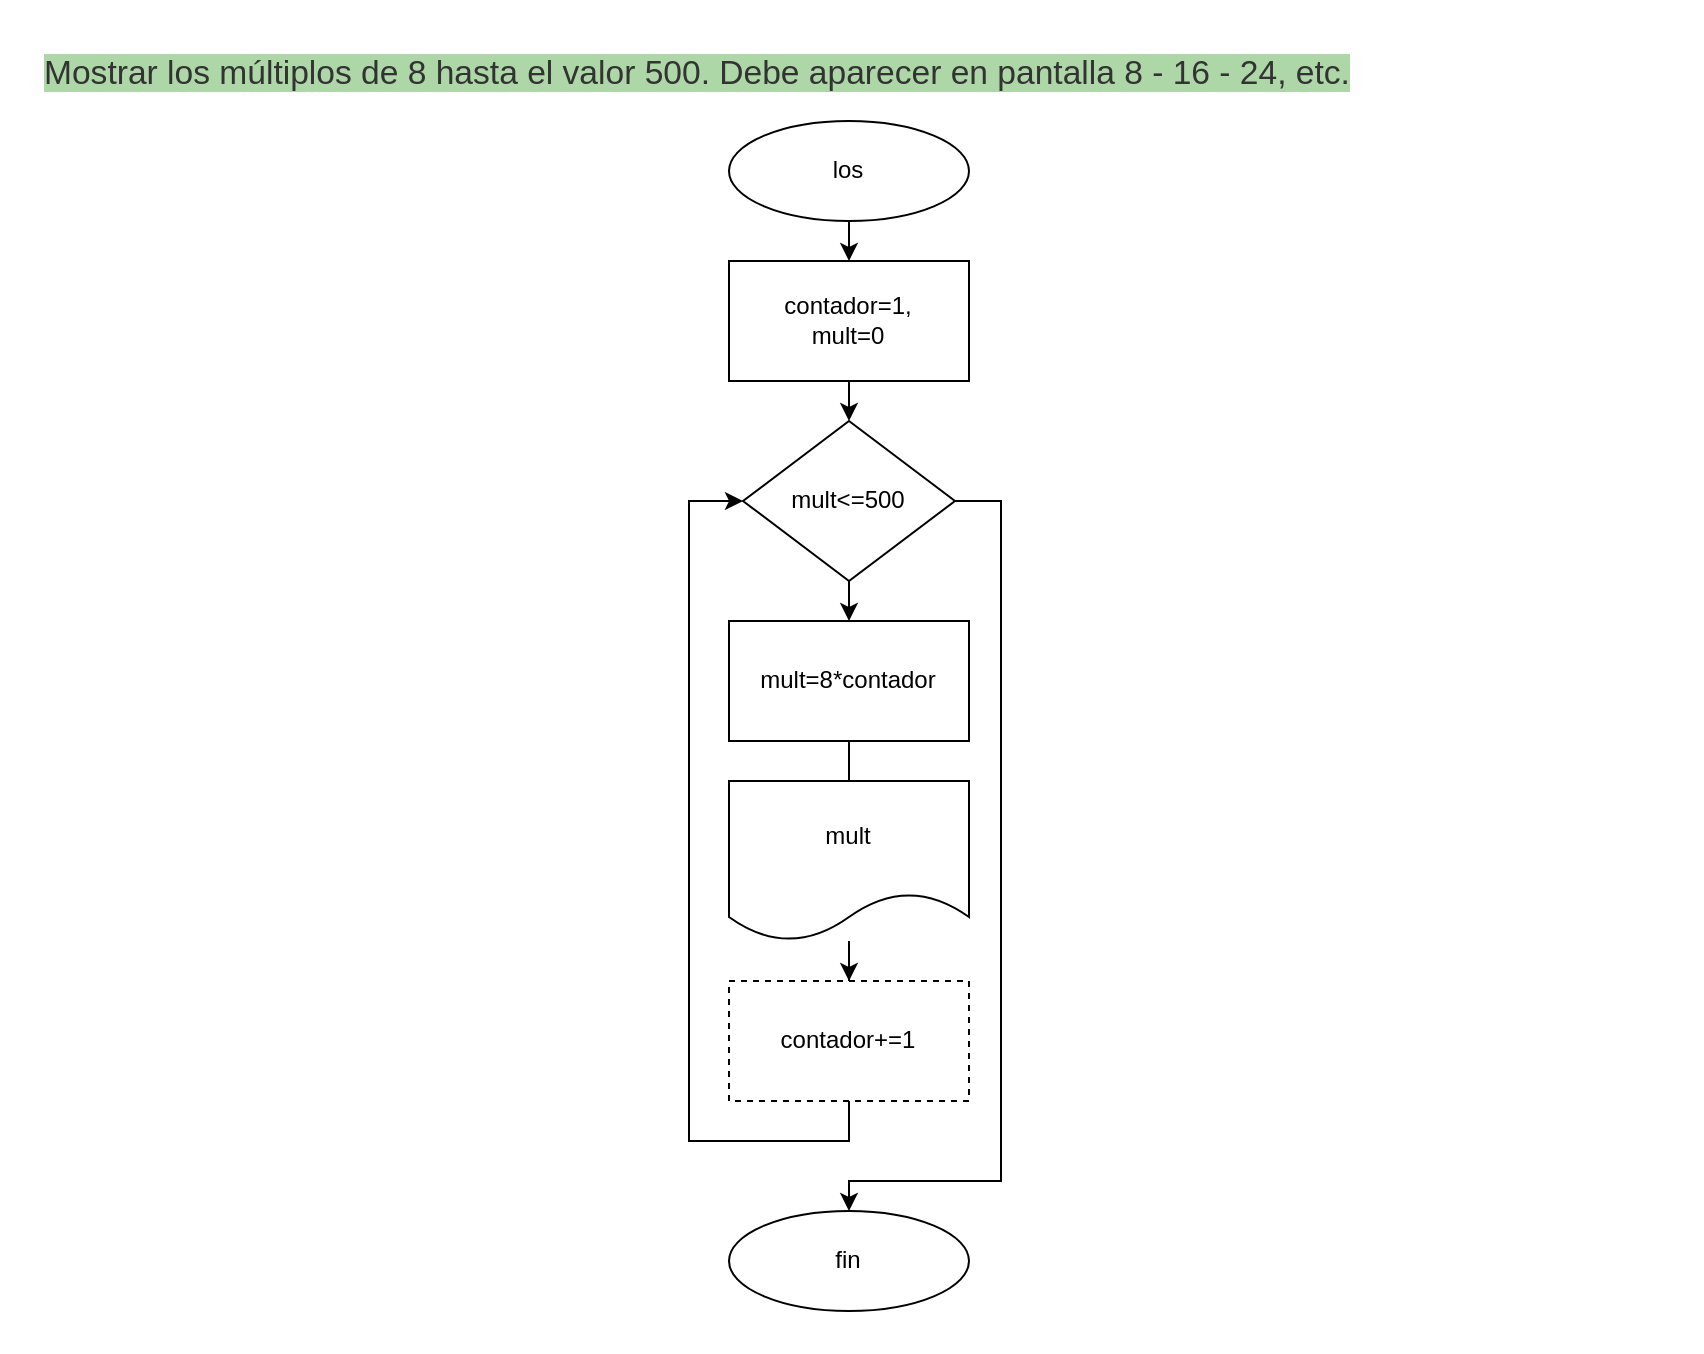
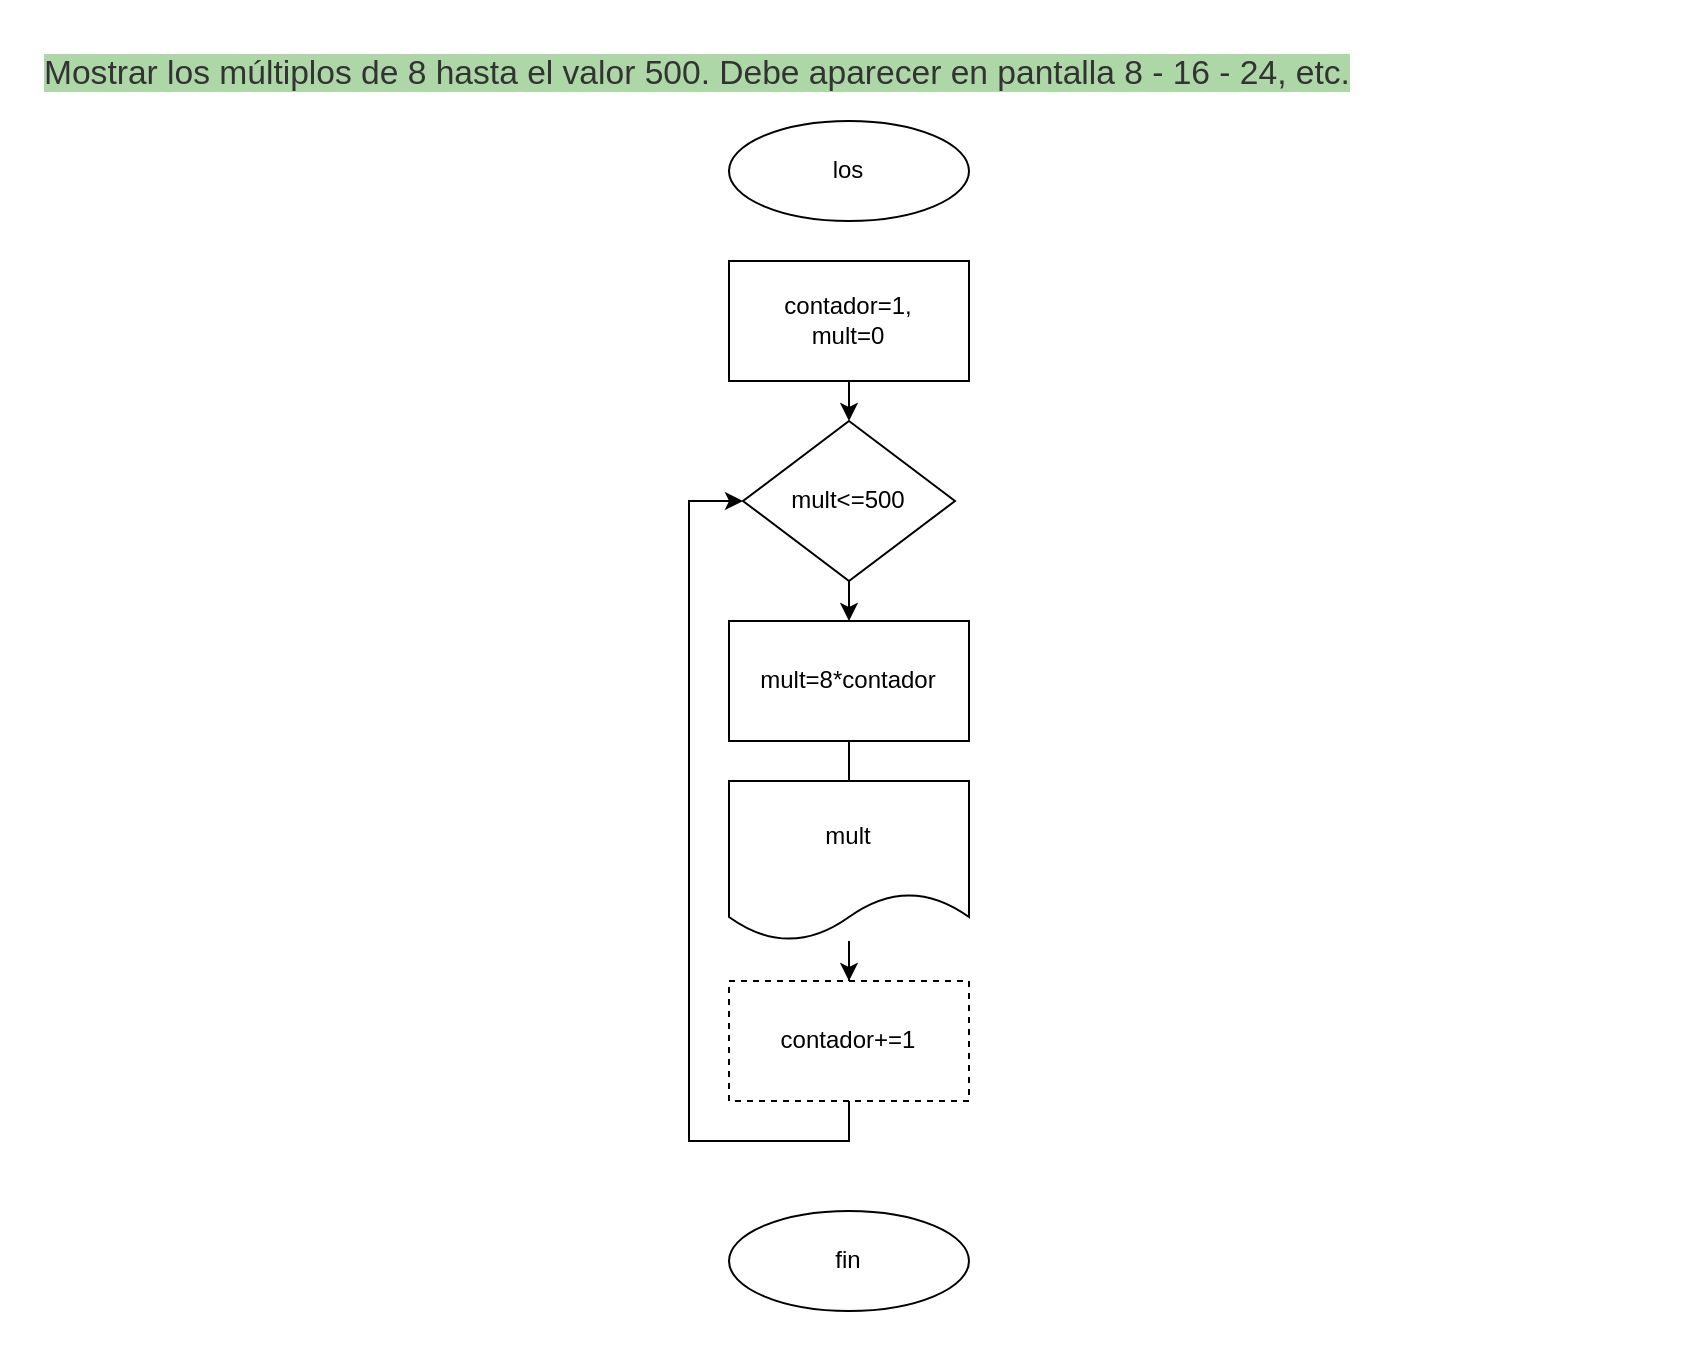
(849, 234) -> none
(1001, 902) -> none
